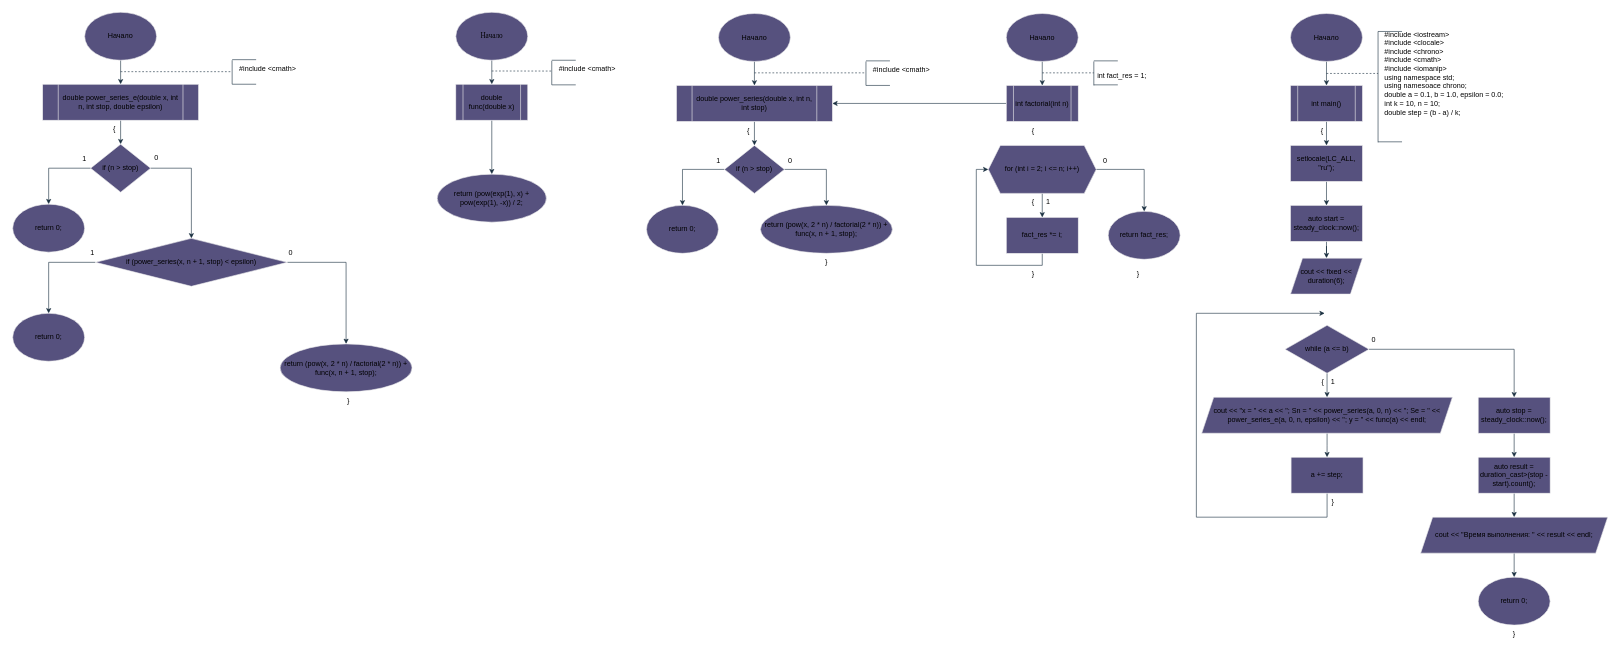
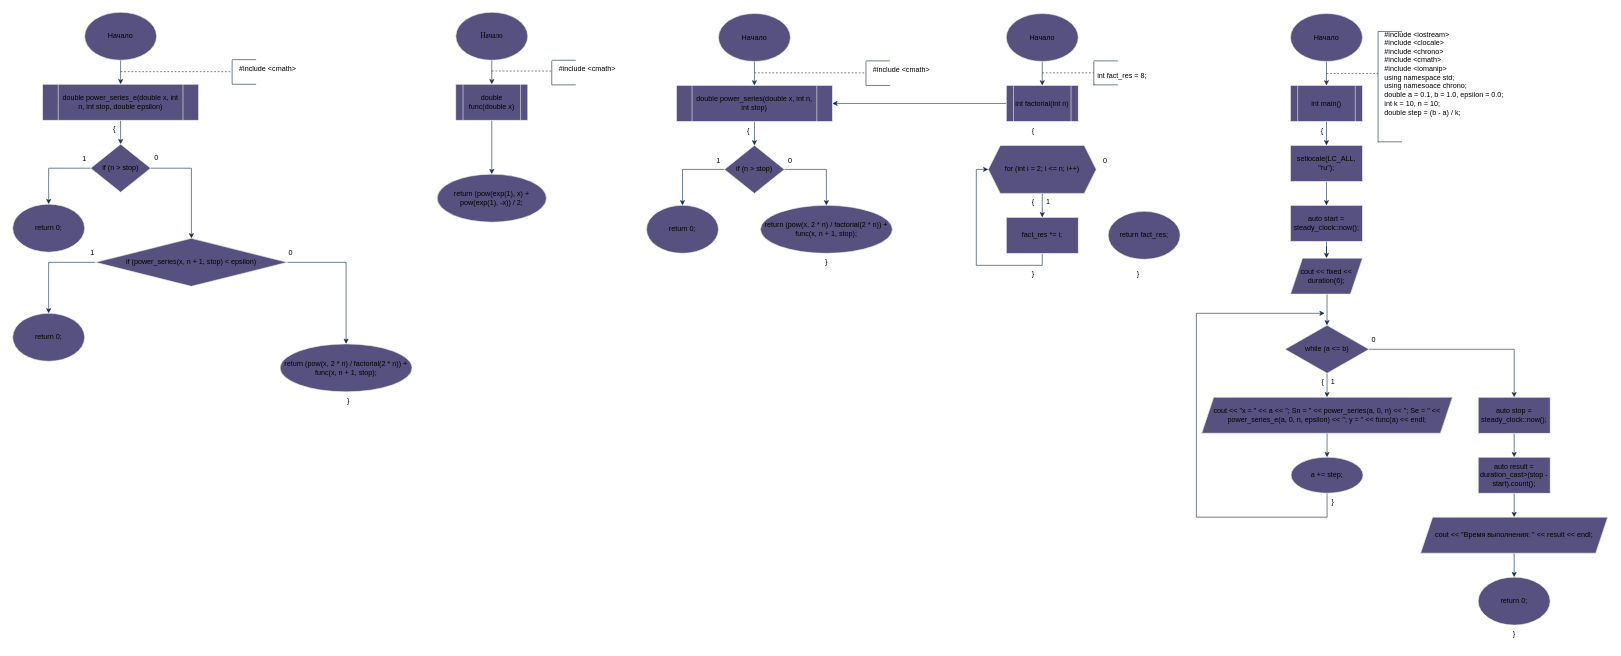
(1127, 76) -> (1127, 76)
(1121, 170) -> none
none -> (1327, 320)
(1327, 476) -> (1327, 476)
